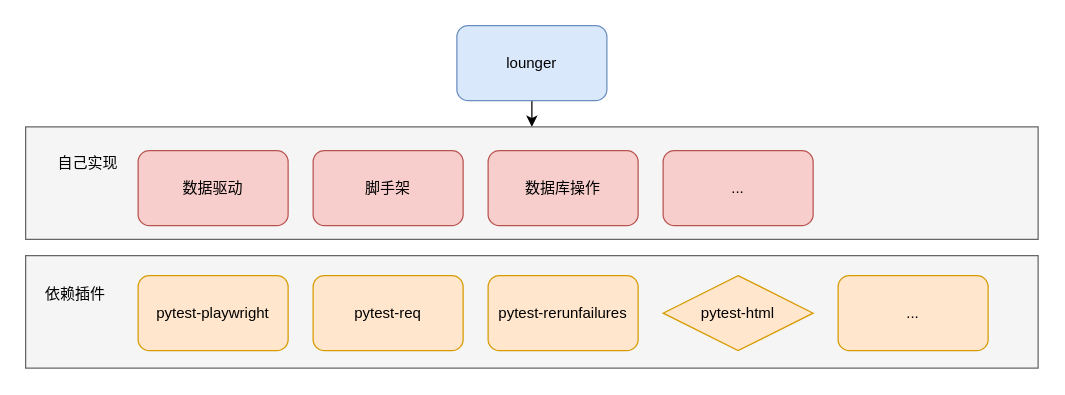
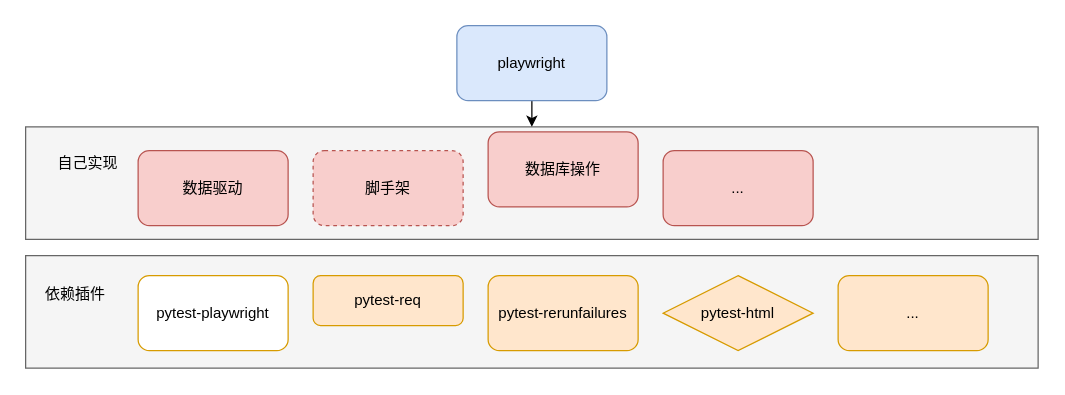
(532, 63) -> (532, 63)
(388, 188) -> (388, 188)
(563, 188) -> (563, 169)
(213, 313) -> (213, 313)
(388, 313) -> (388, 301)
